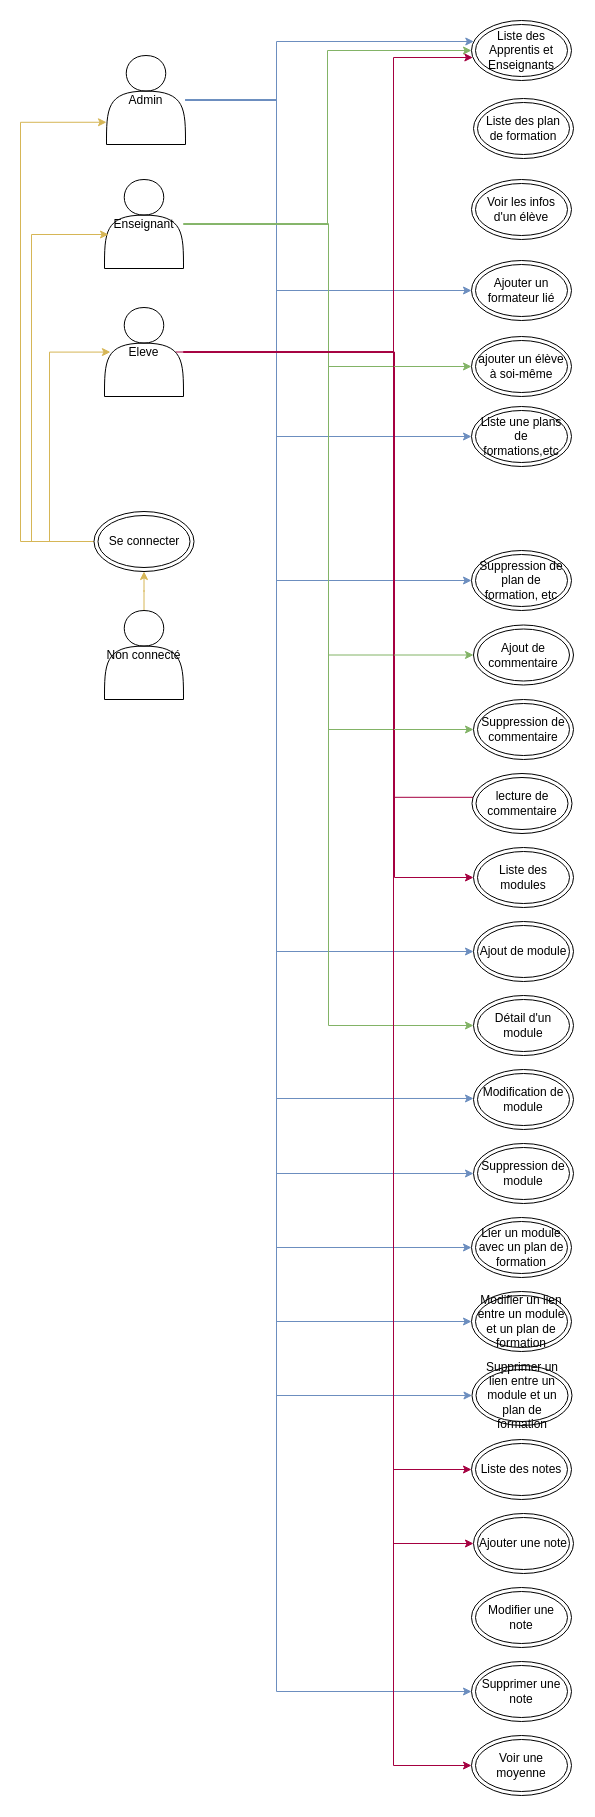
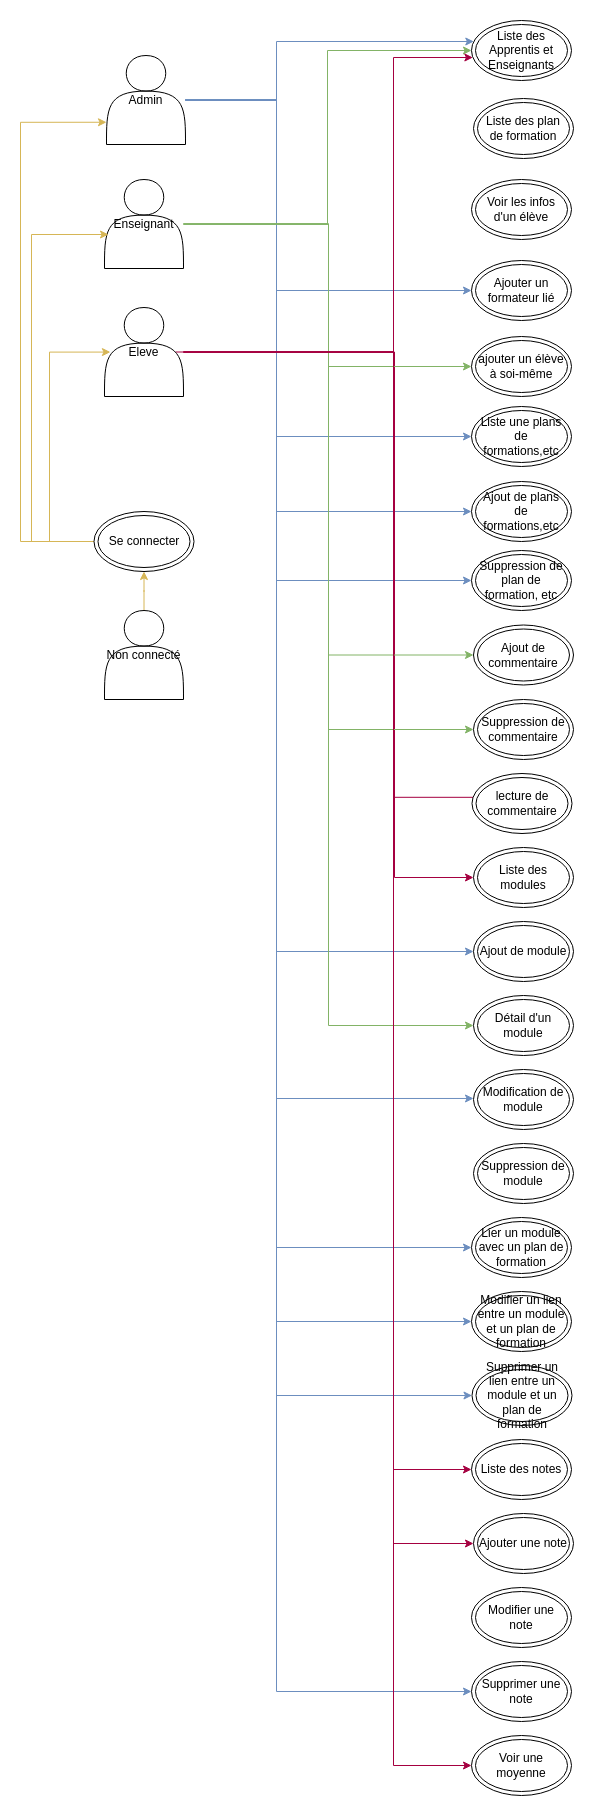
none -> (371, 512)
none -> (522, 512)
(372, 1174) -> none
